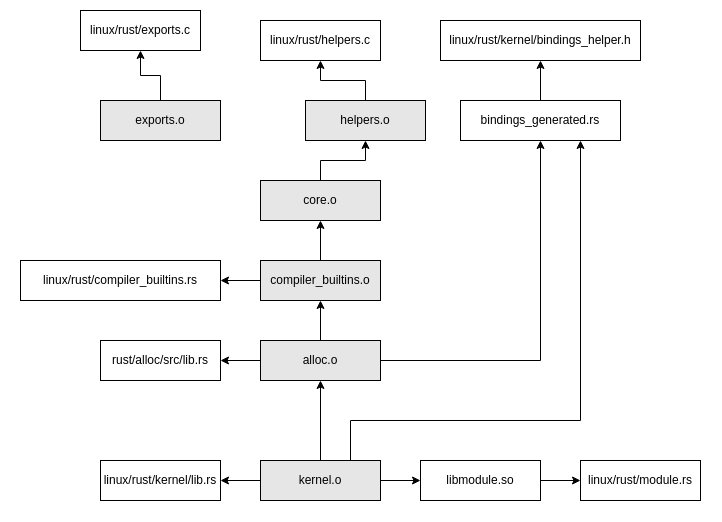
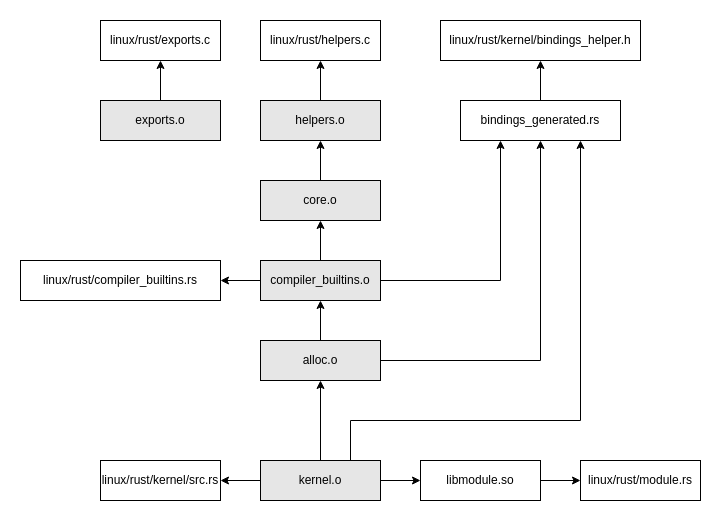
(141, 31) -> (161, 41)
(366, 121) -> (321, 121)
none -> (501, 274)
(161, 361) -> none
(244, 361) -> none
(161, 481) -> (161, 481)
